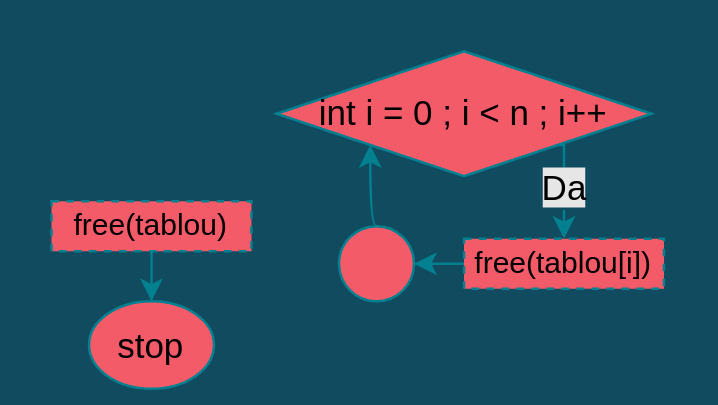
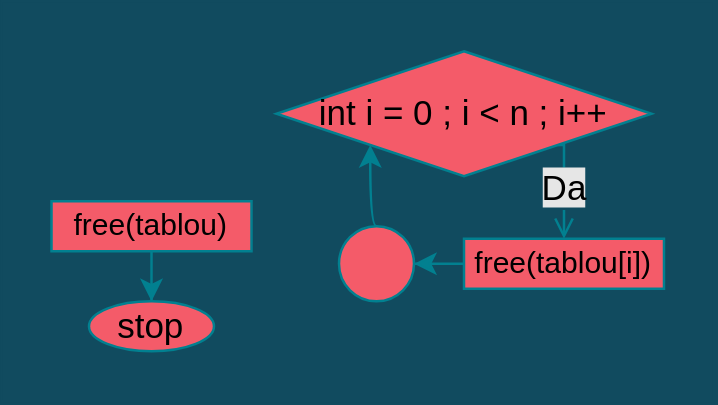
(564, 220) -> (564, 224)
(151, 226) -> (151, 226)
(564, 264) -> (564, 264)
(151, 345) -> (151, 326)
